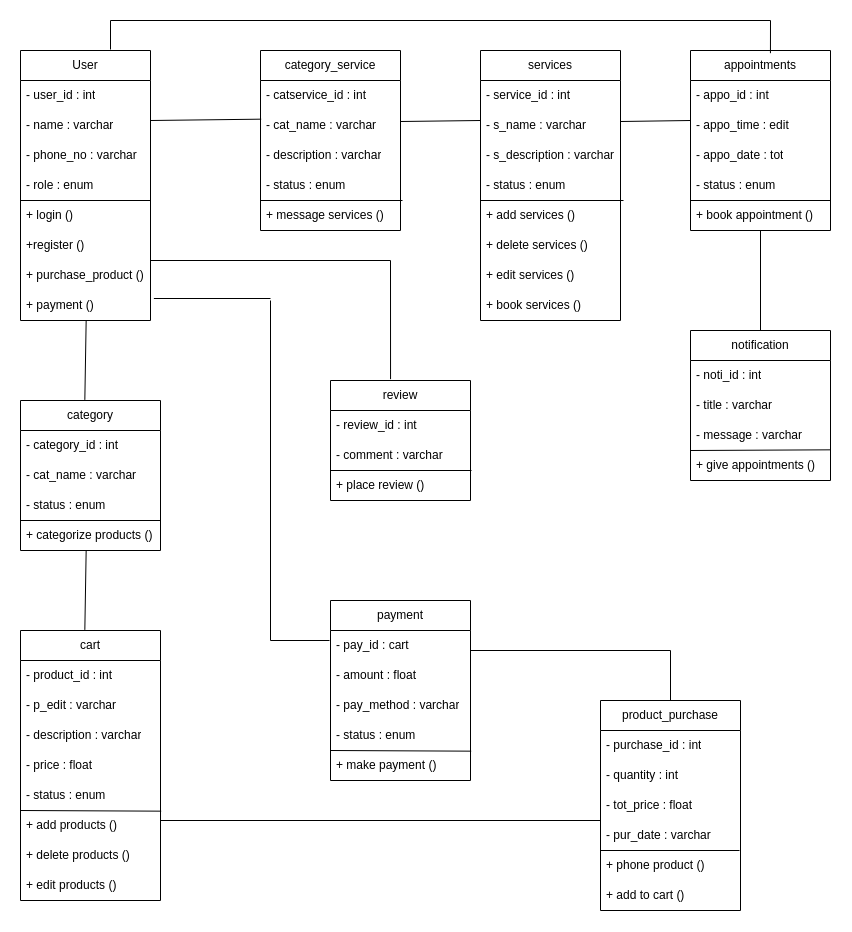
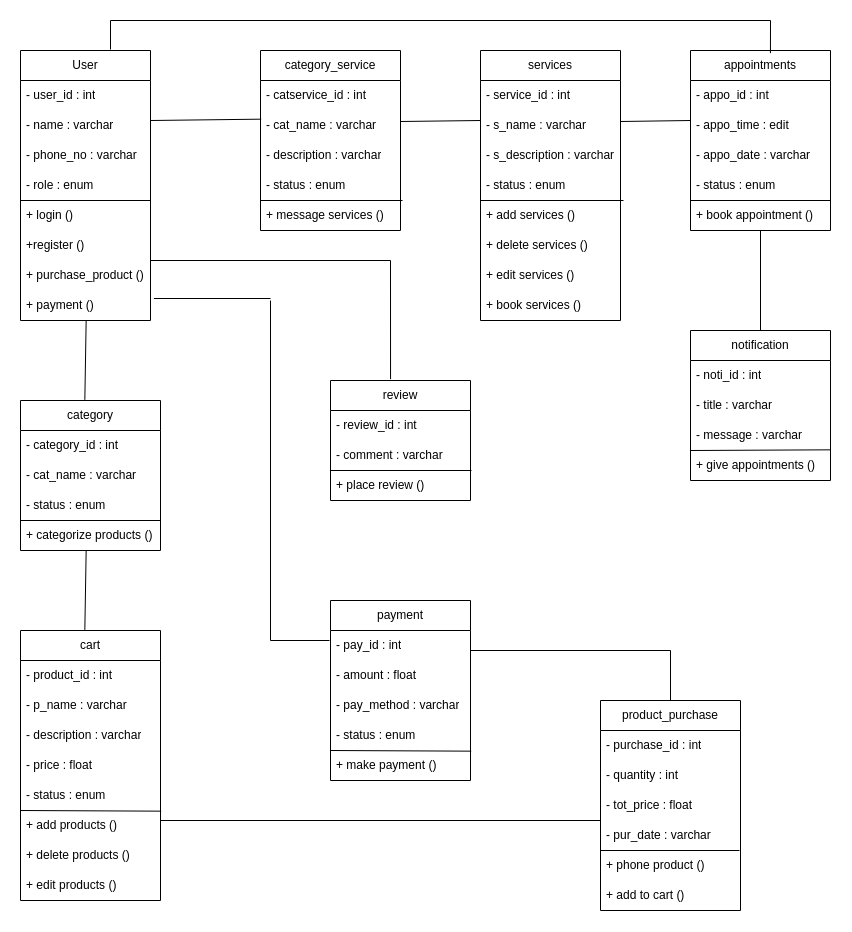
(747, 156) -> (761, 156)
(379, 646) -> (374, 646)
(79, 706) -> (81, 706)
